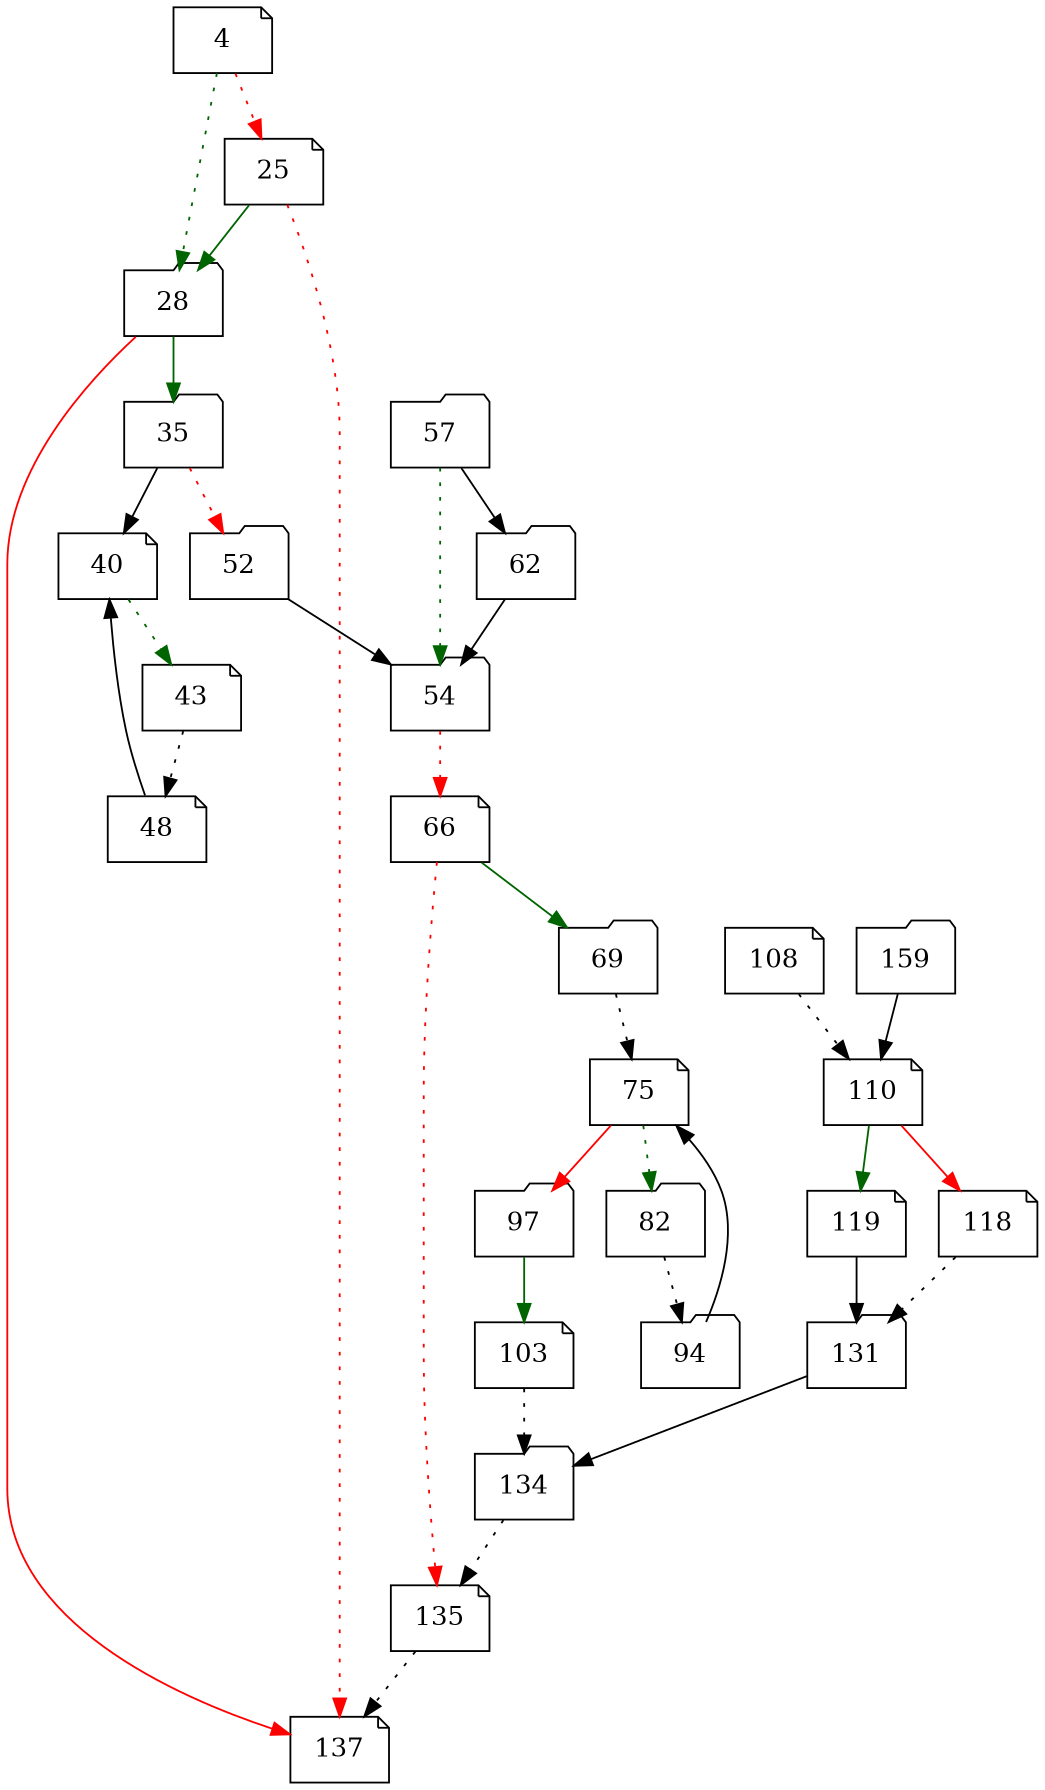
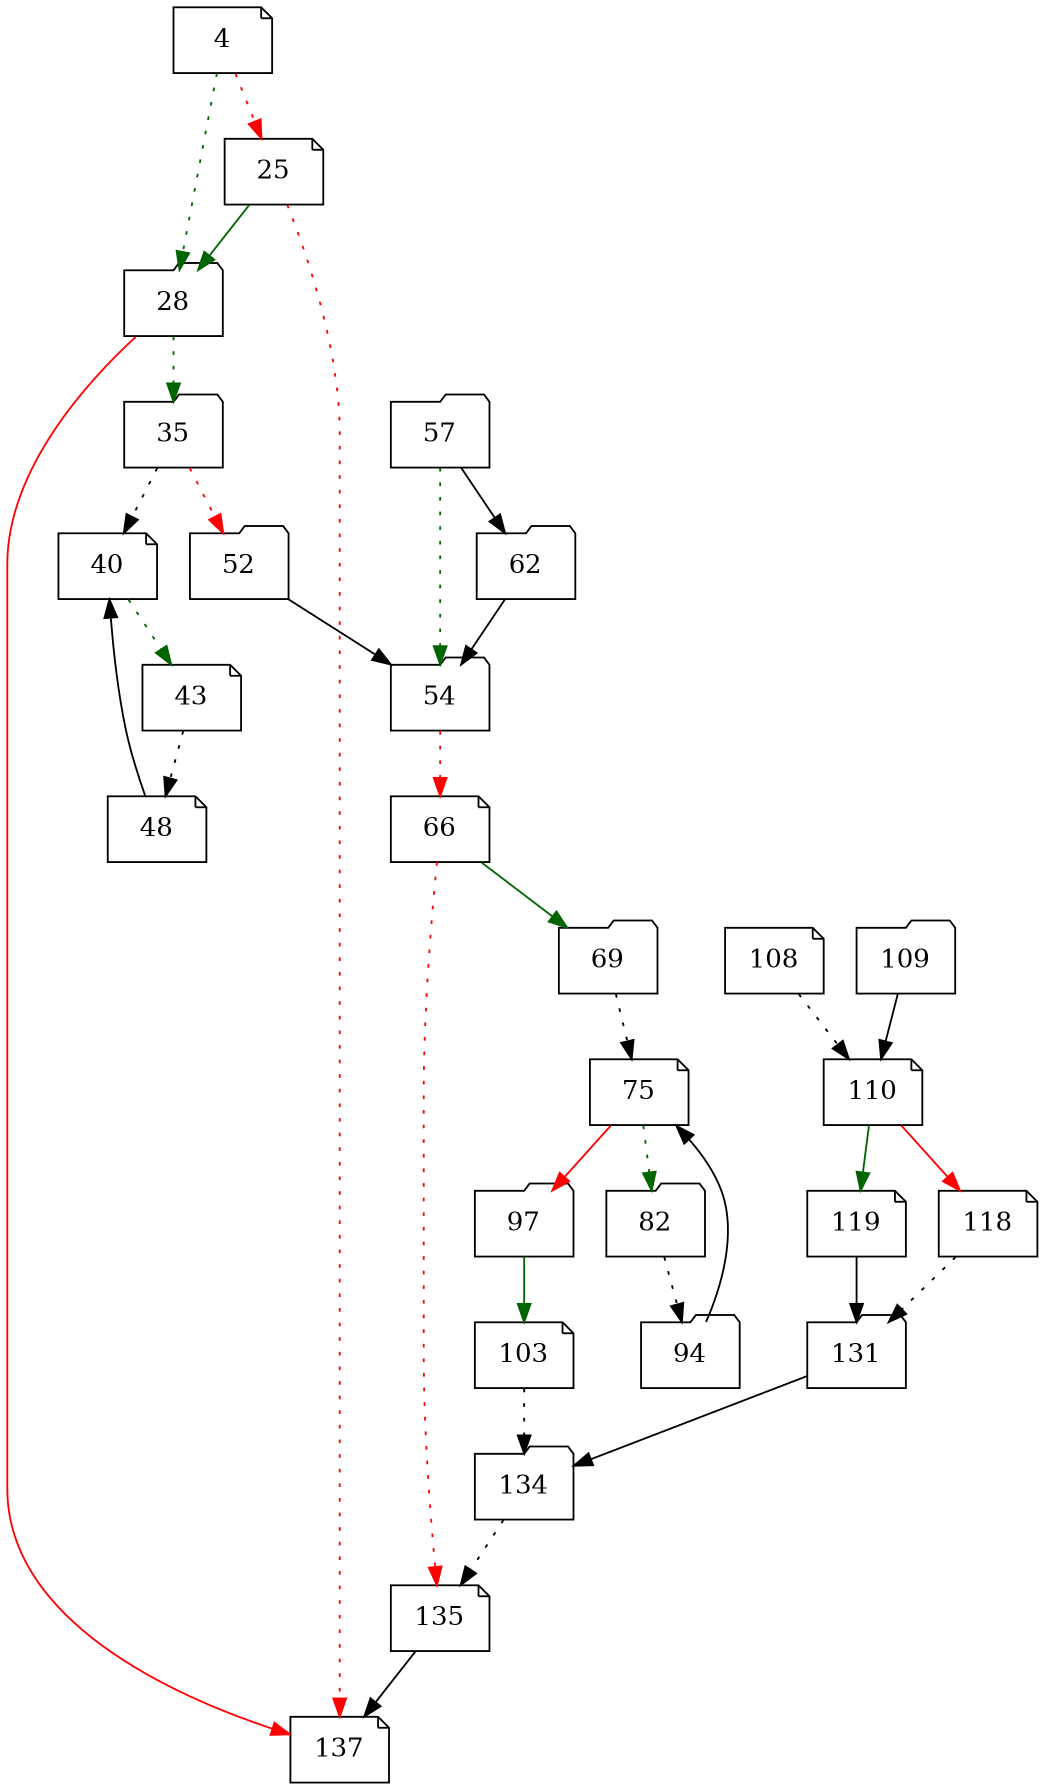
(174, 360) -> (174, 360)
(145, 492) -> (145, 492)
(906, 961) -> (906, 961)
(396, 1677) -> (396, 1677)
